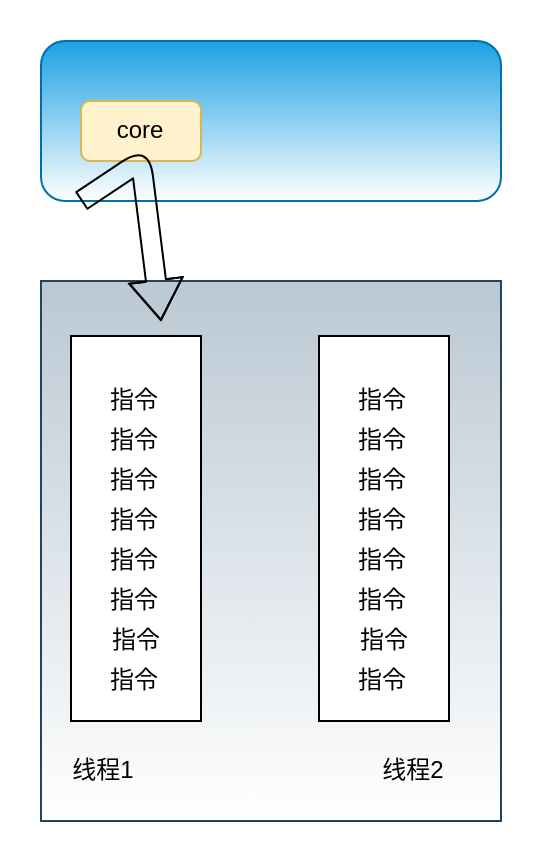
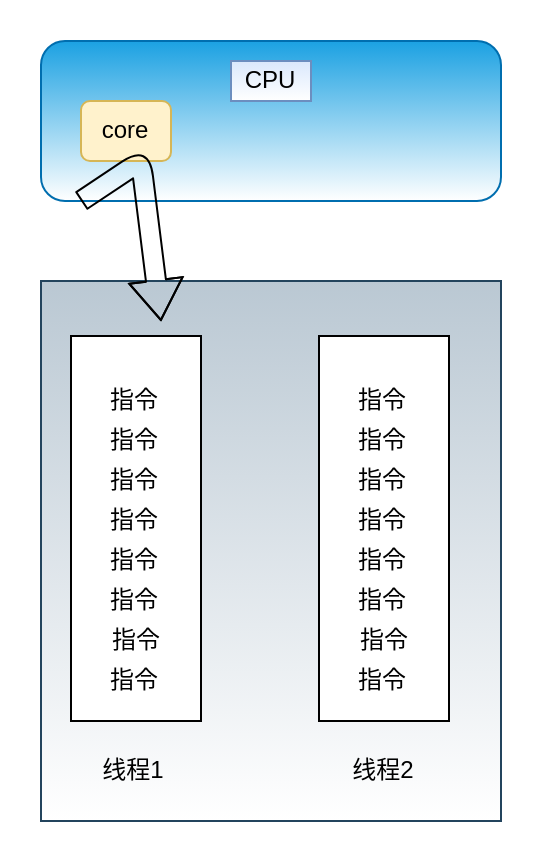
none -> (271, 81)
(141, 131) -> (126, 131)
(104, 771) -> (134, 771)
(414, 771) -> (384, 771)
